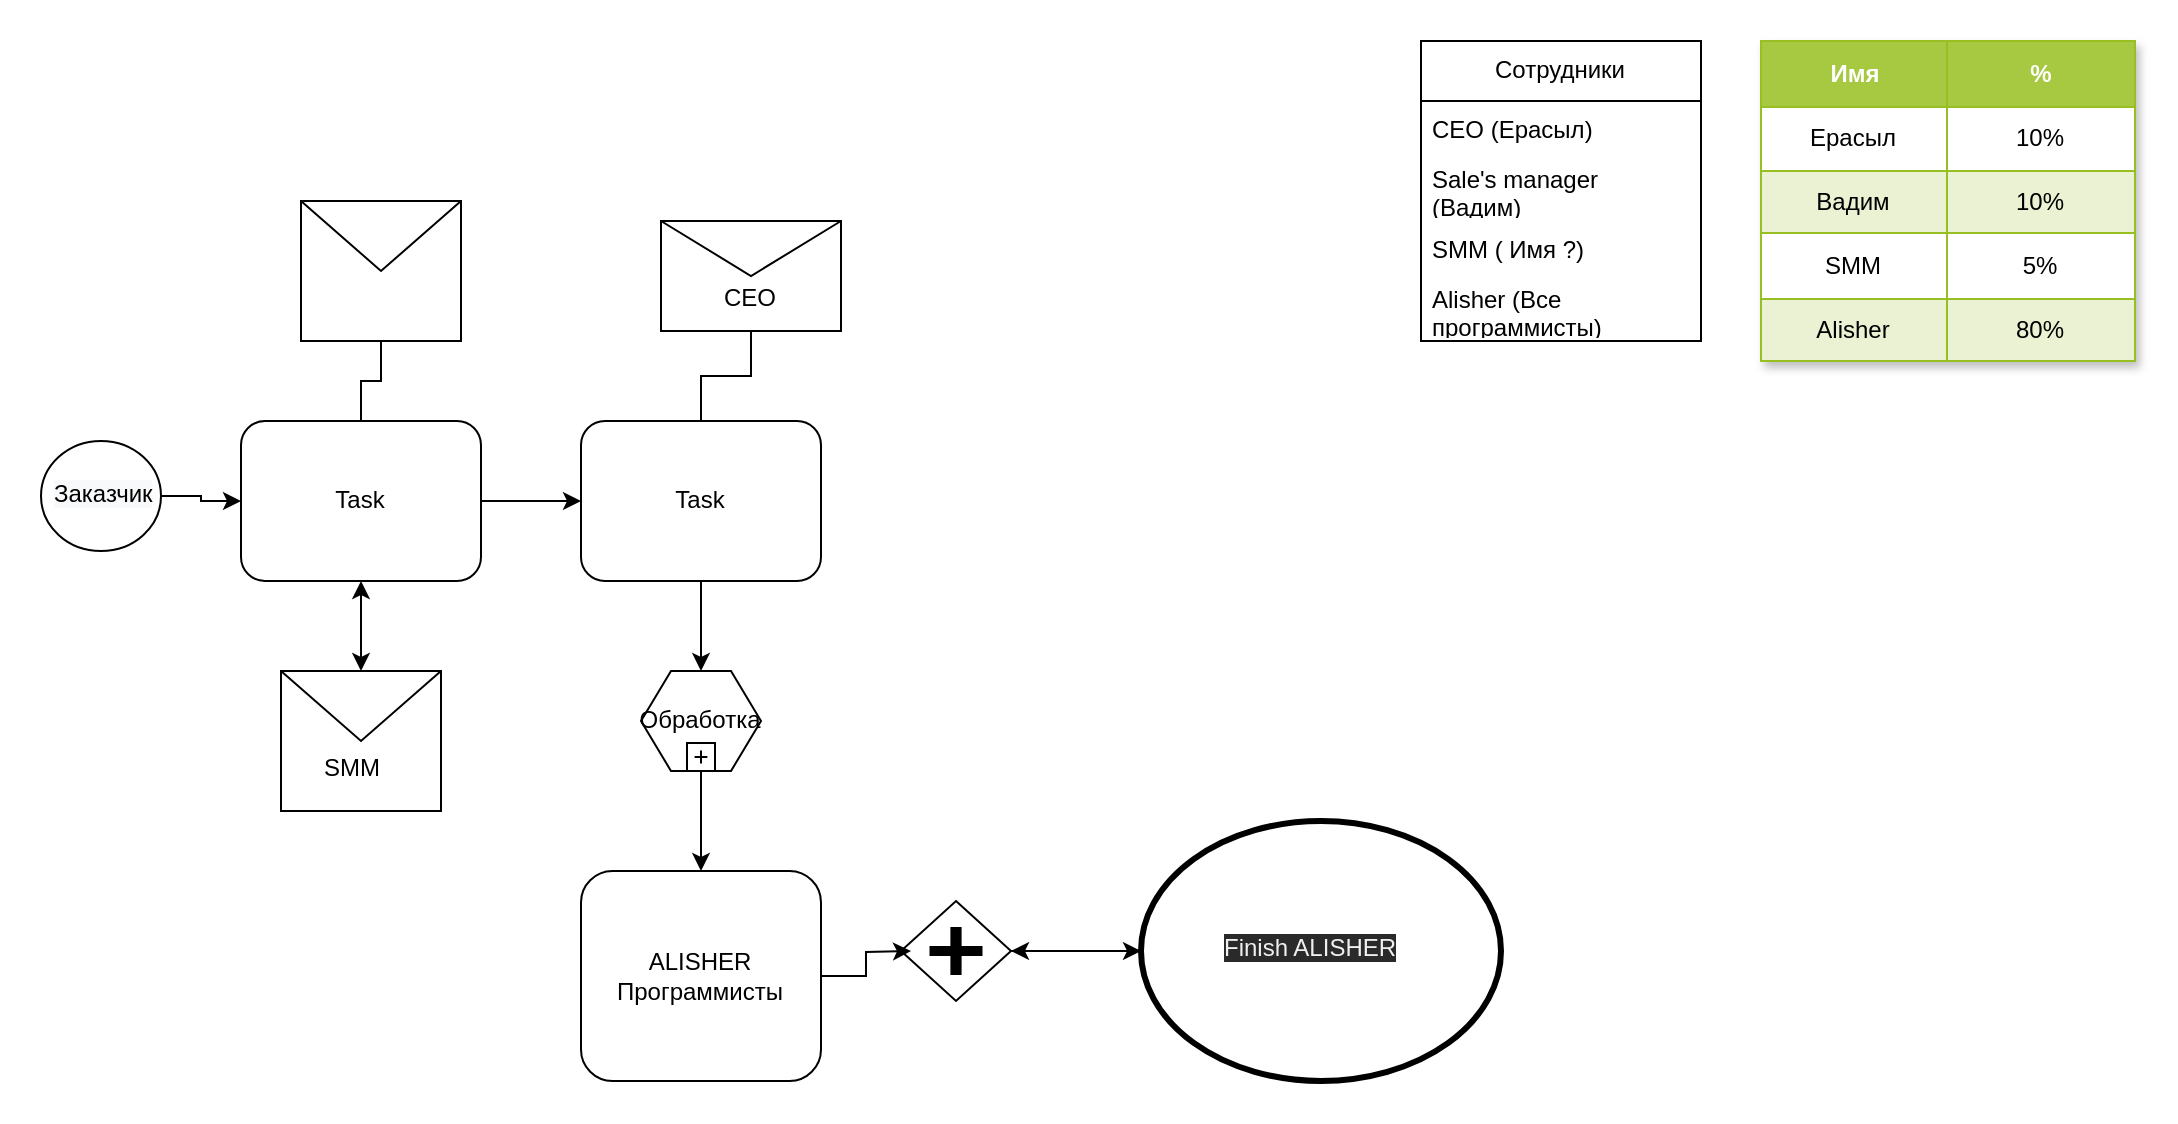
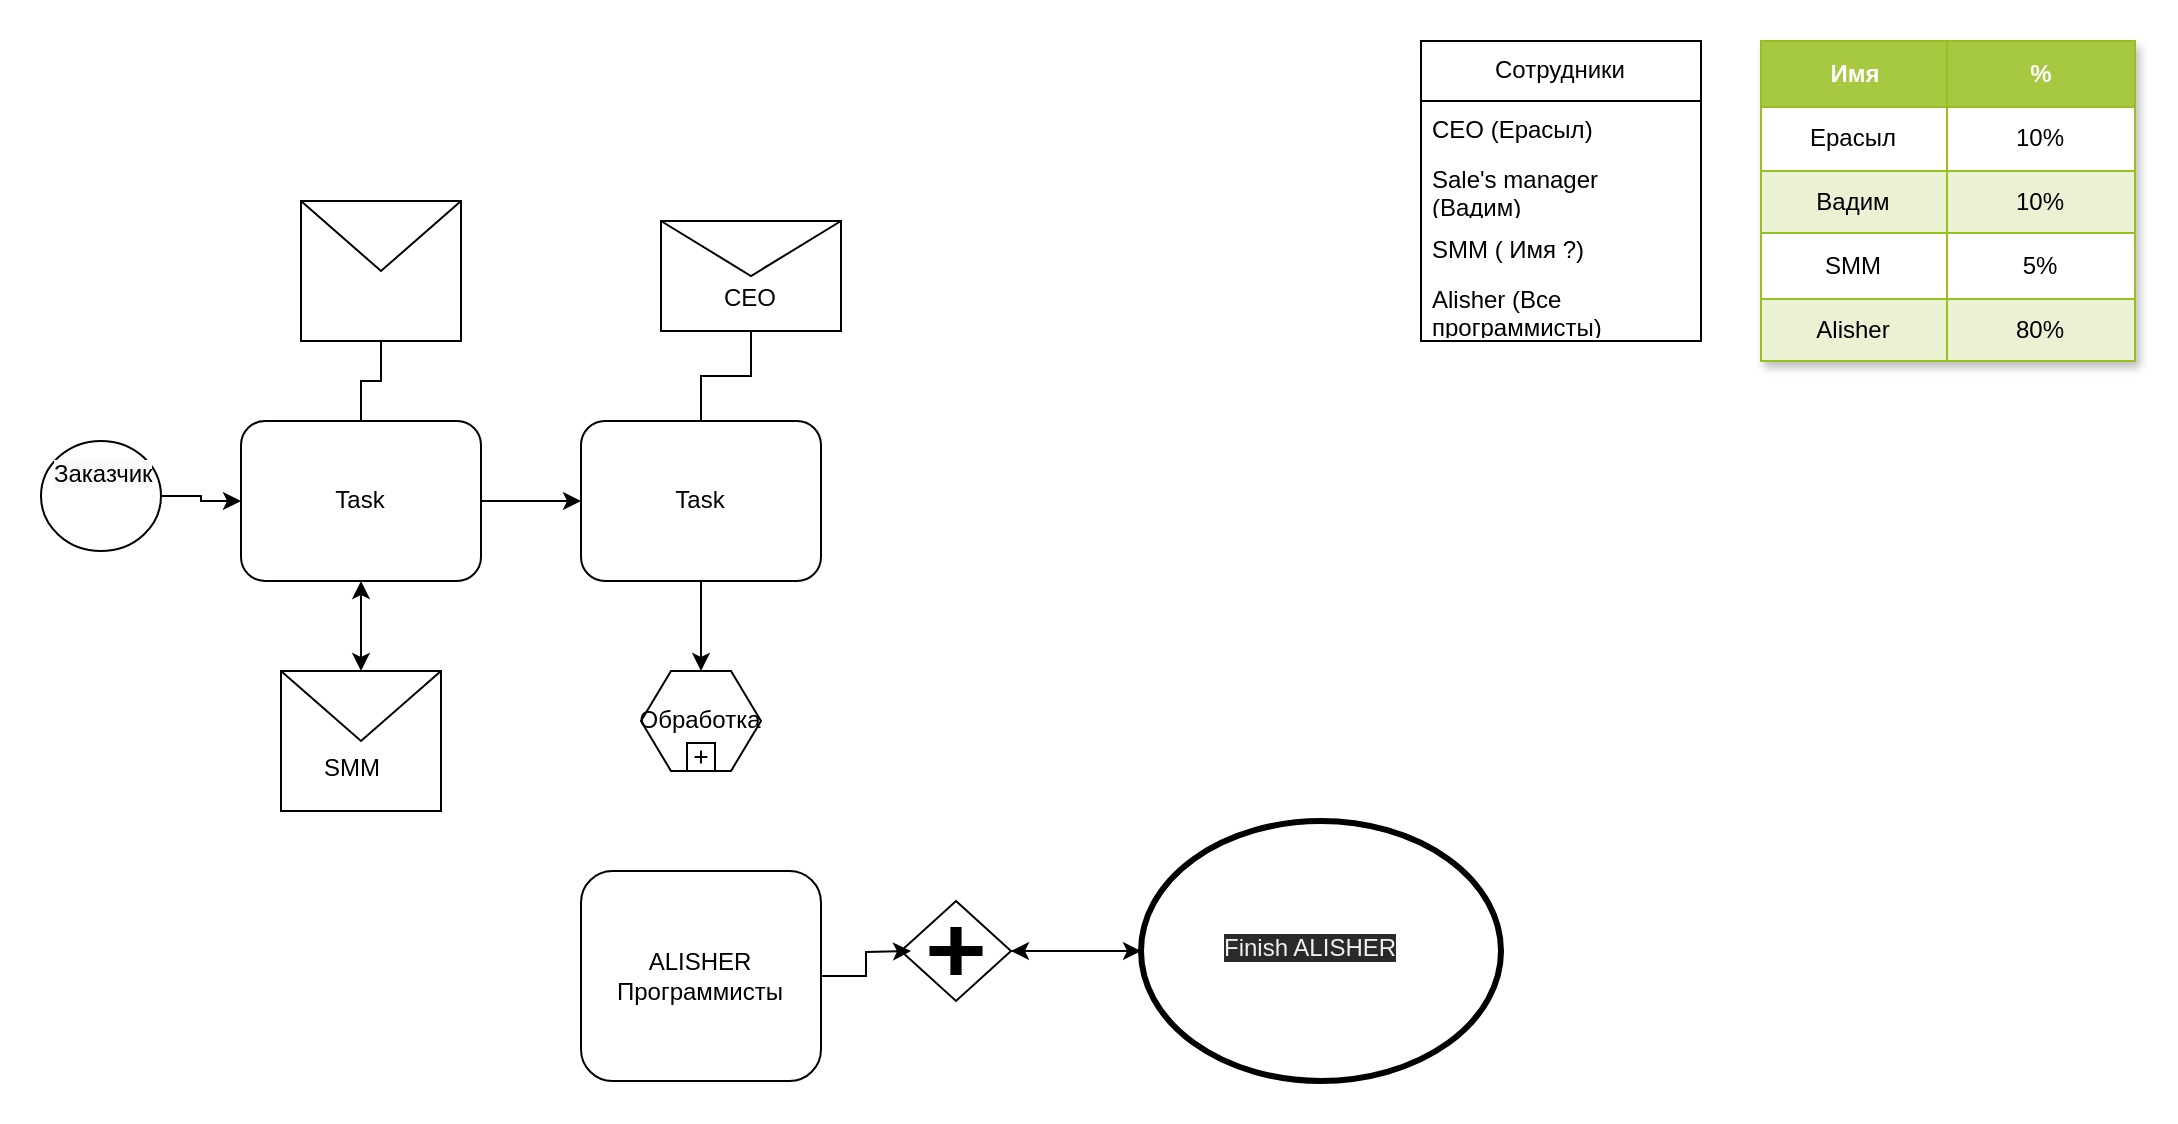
(101, 501) -> (101, 481)
(701, 814) -> none
